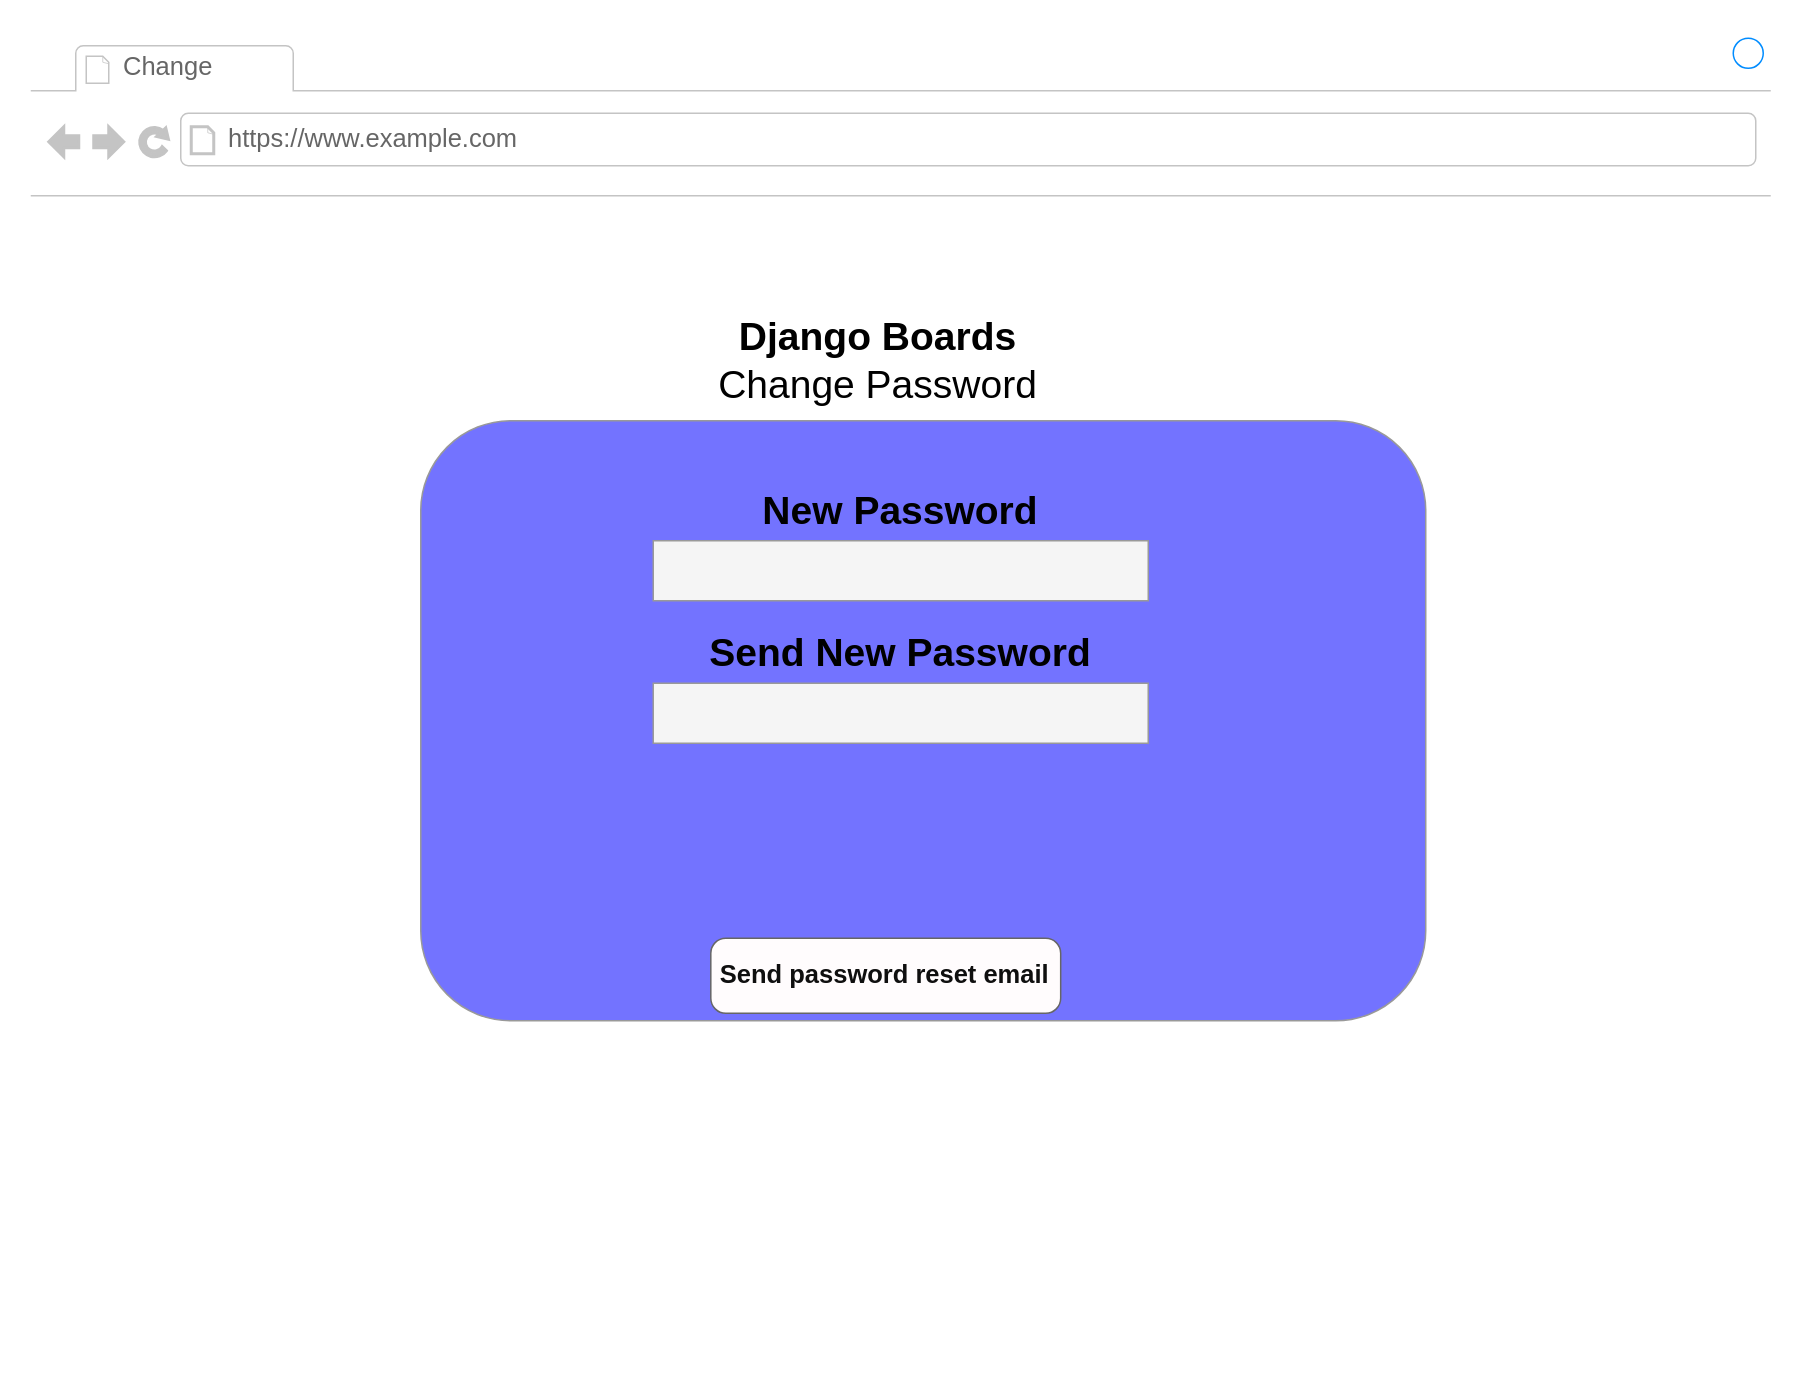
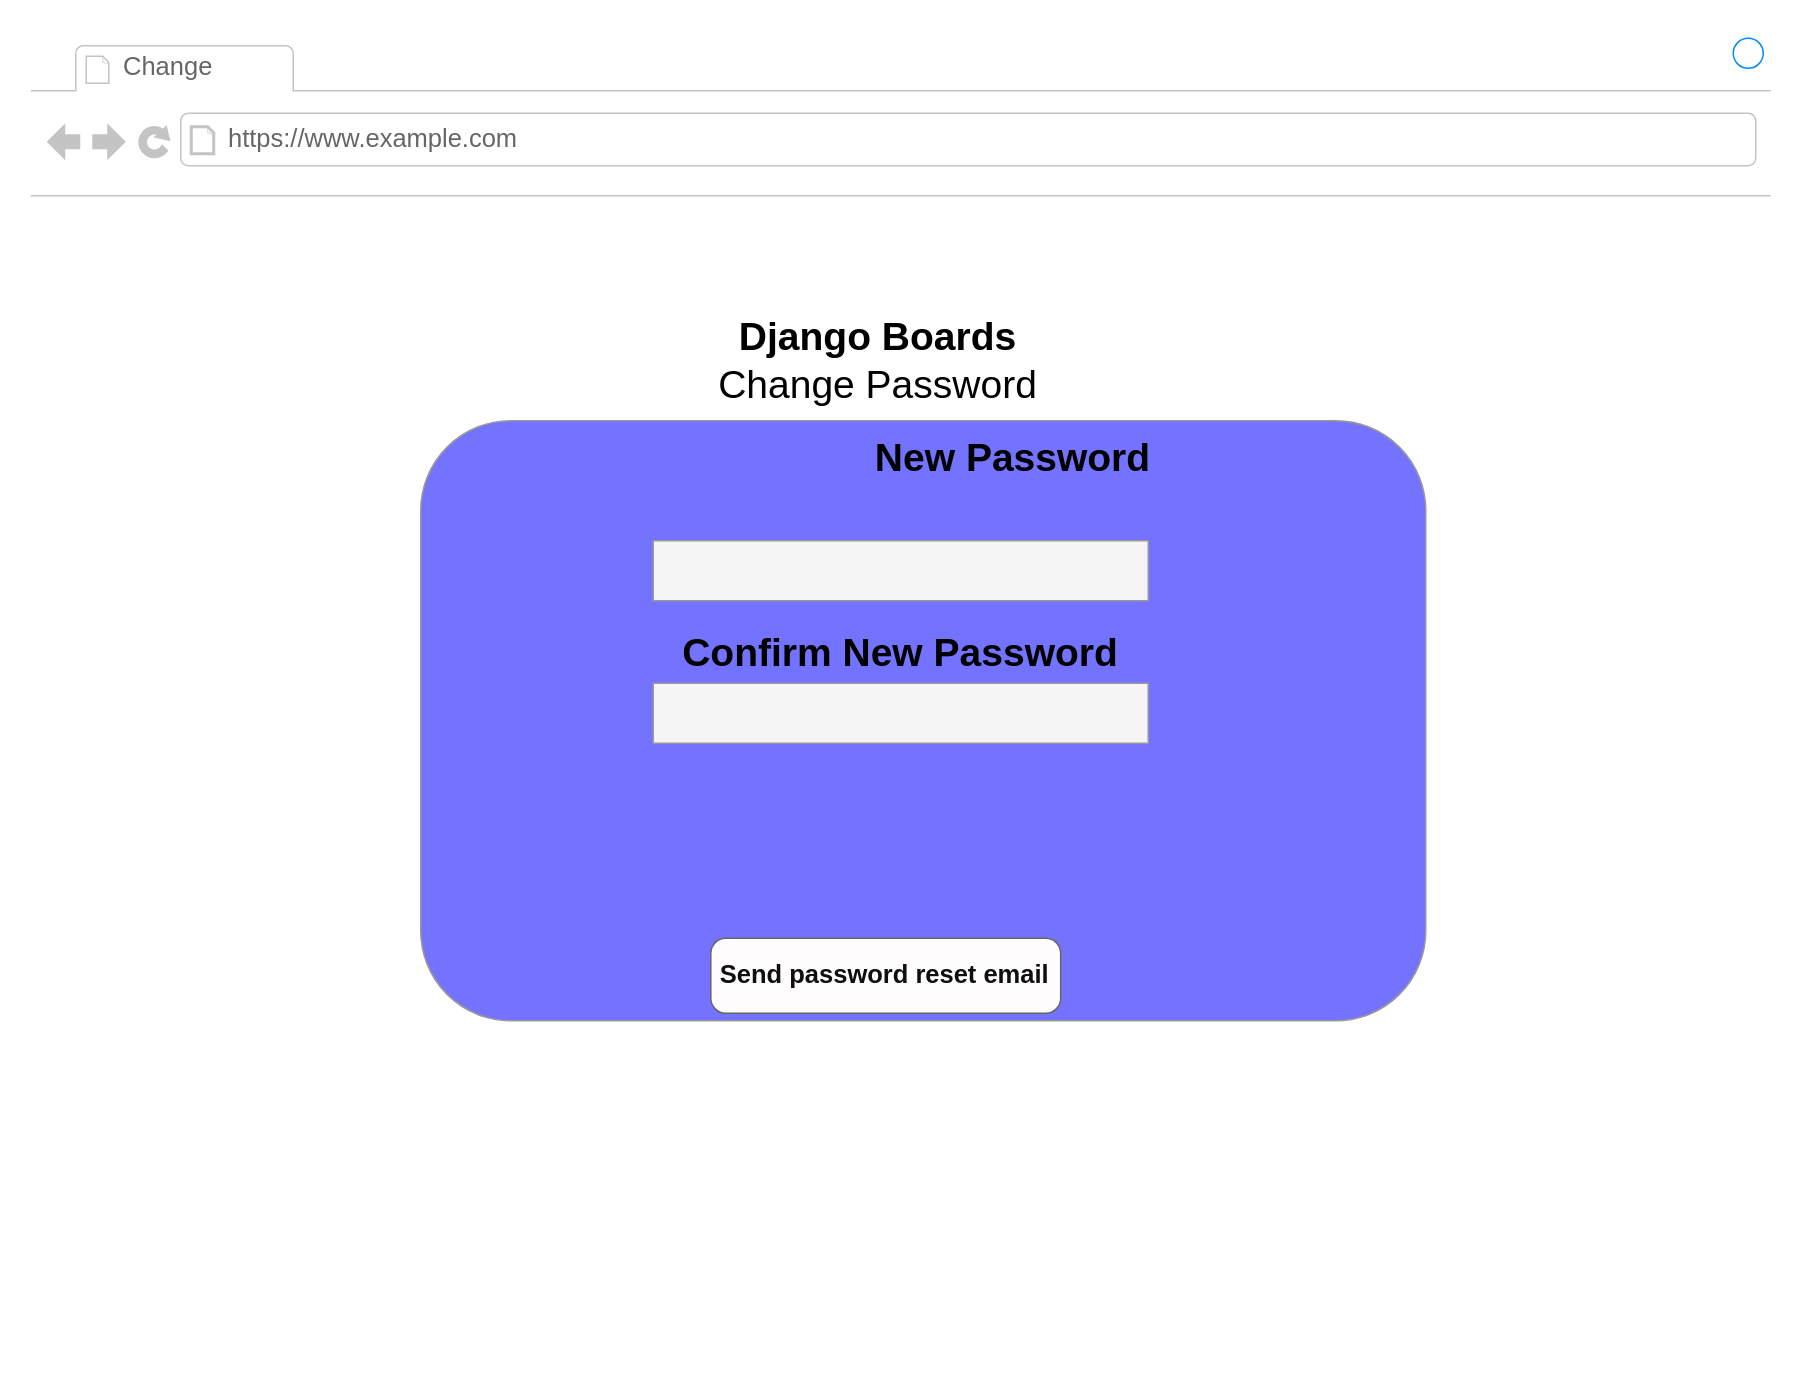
(901, 511) -> (1013, 458)
(901, 653) -> (901, 653)
